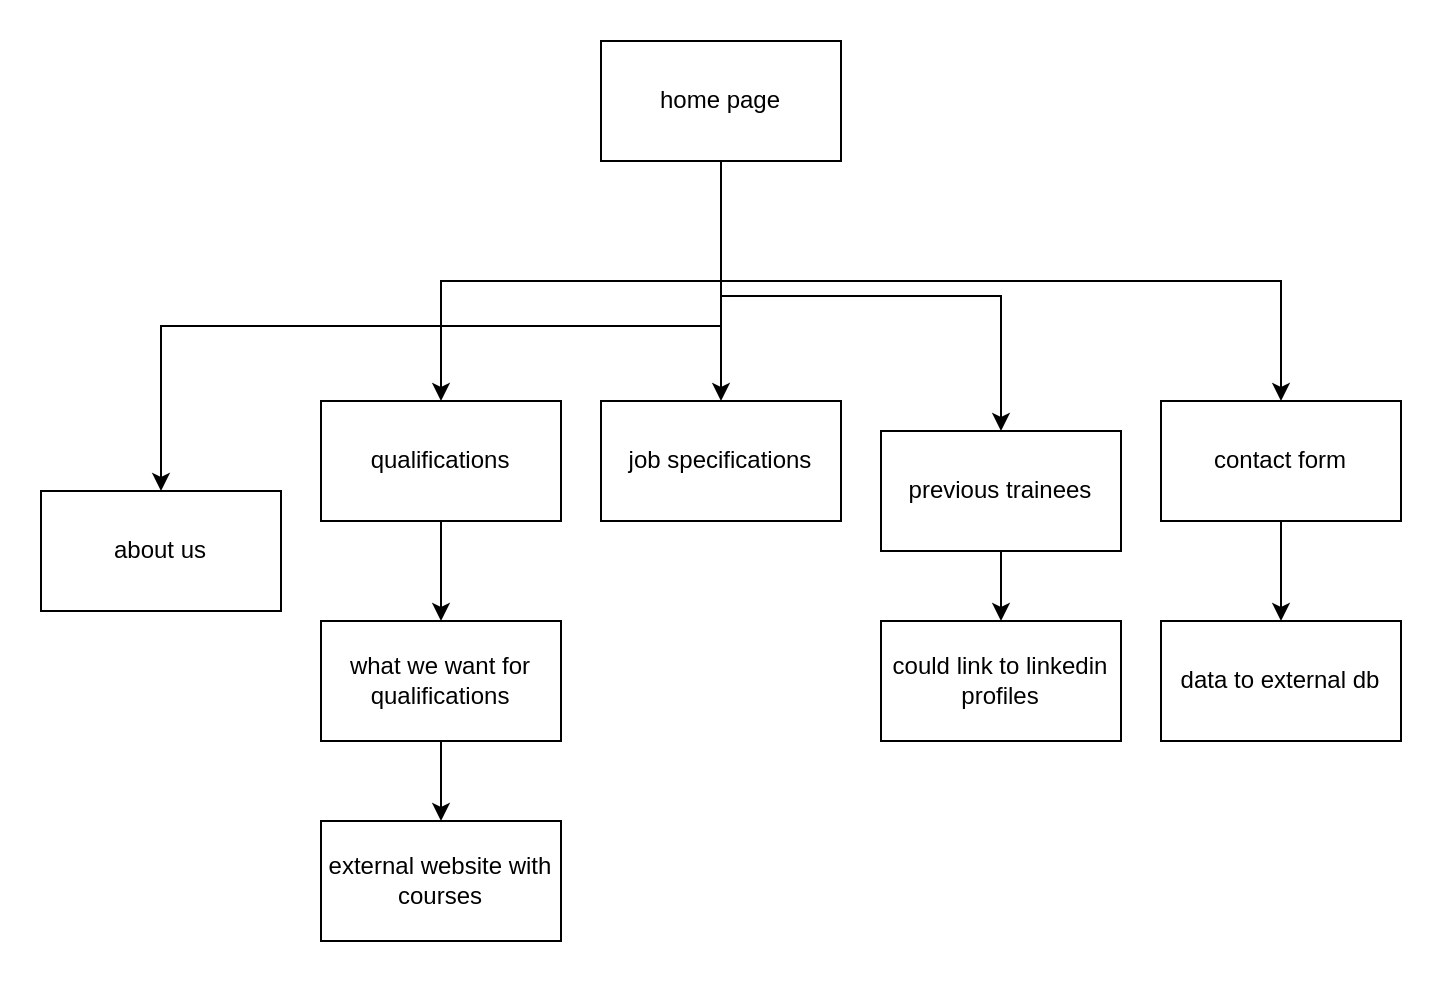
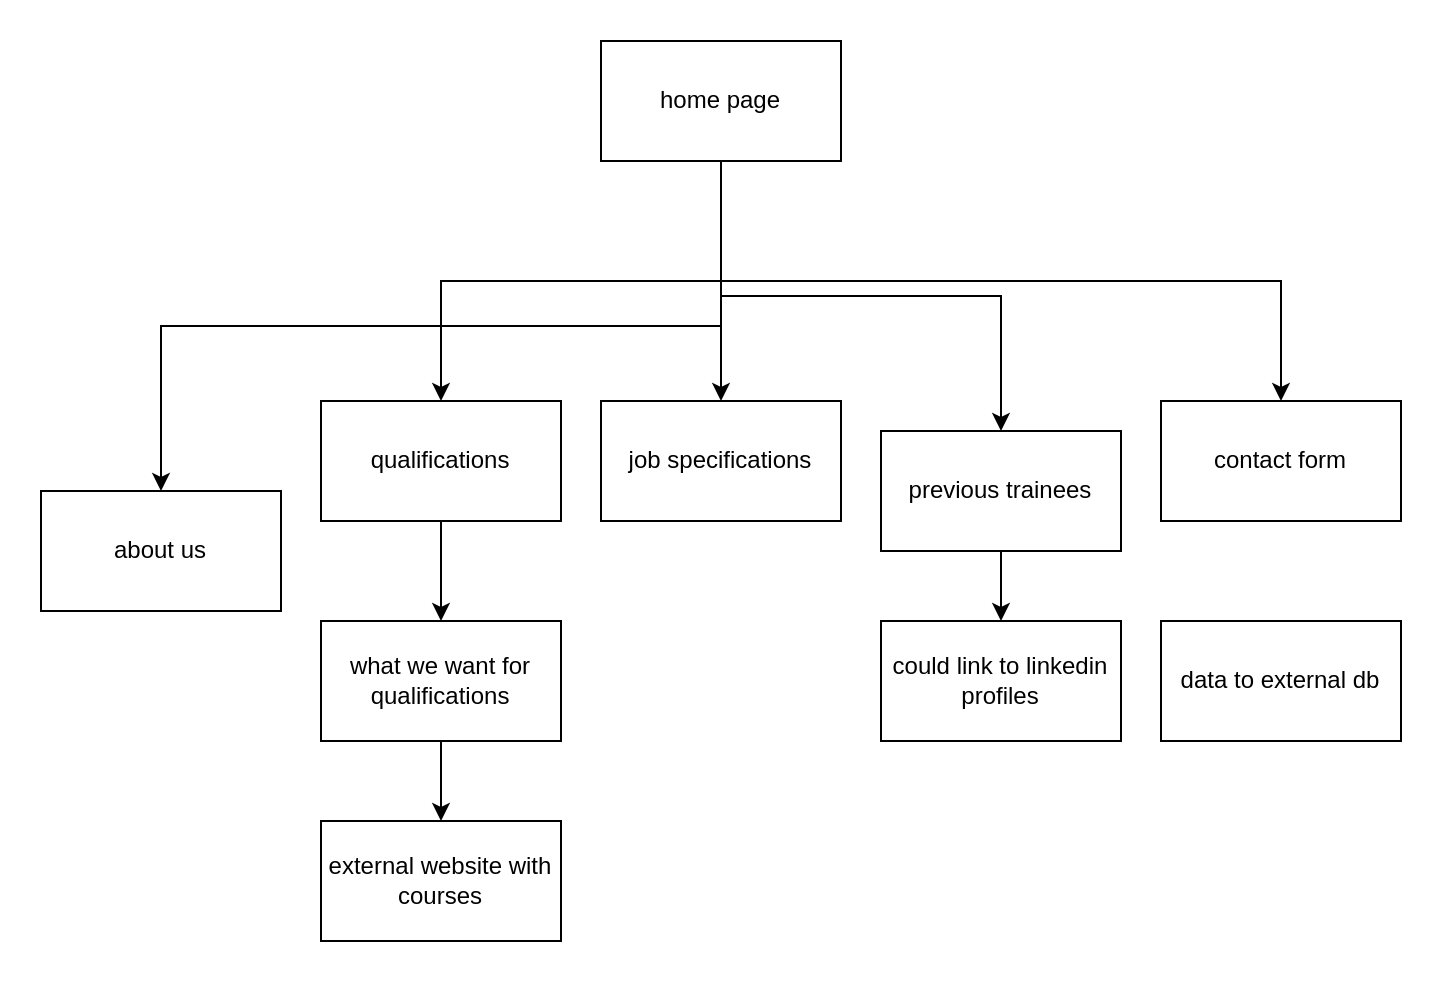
(1281, 564) -> none
